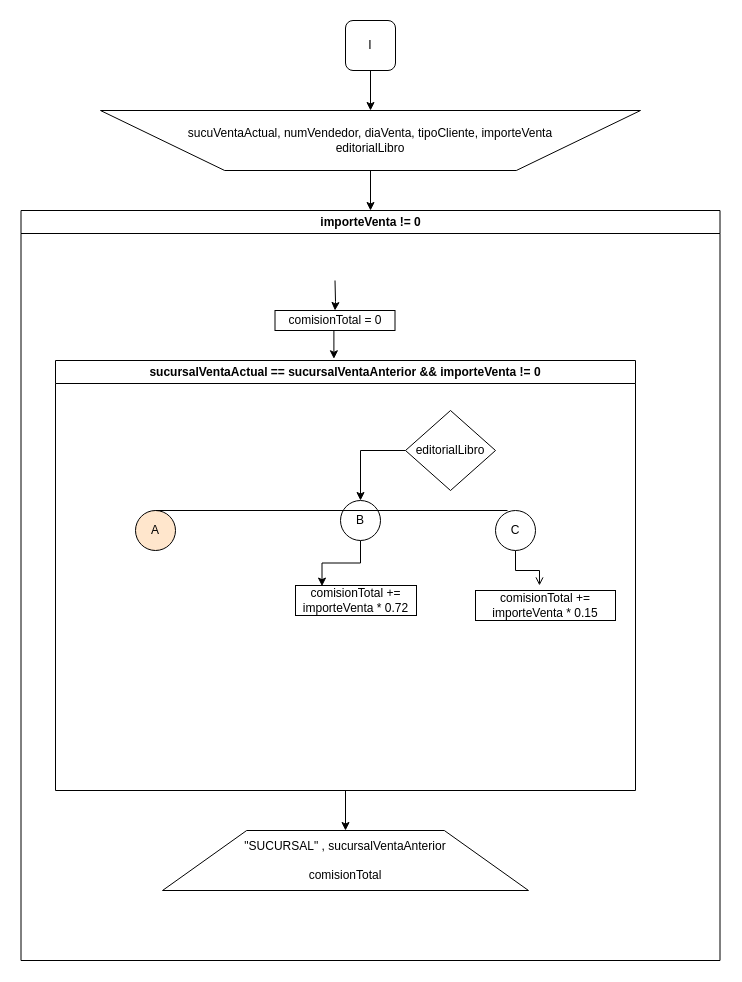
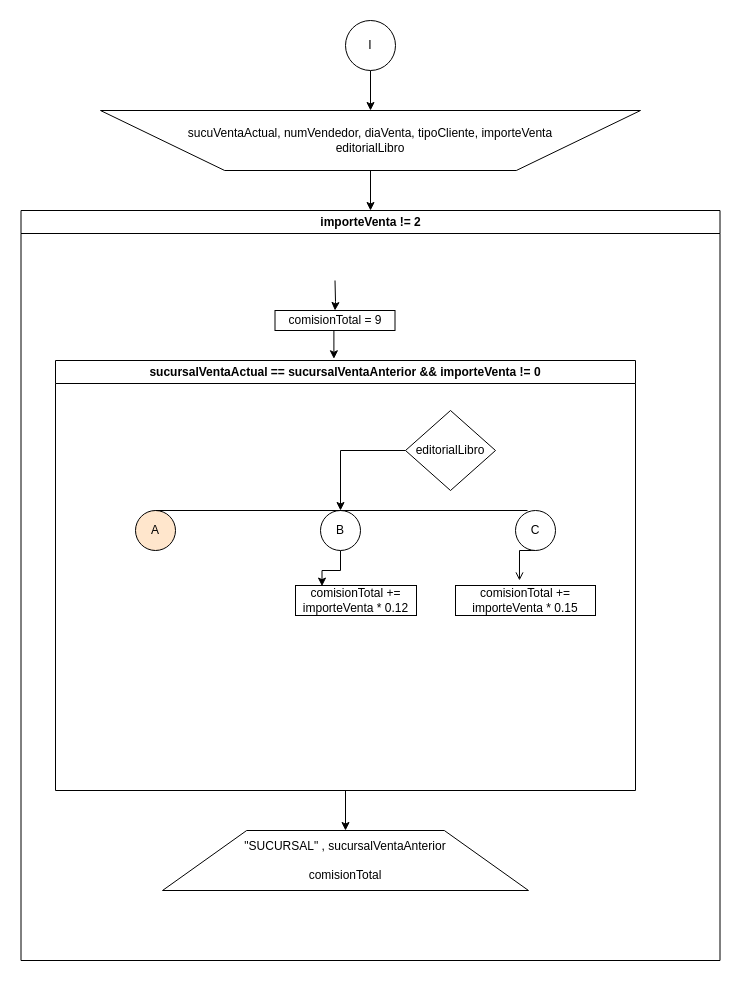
(371, 46) -> (371, 46)
(371, 223) -> (371, 223)
(336, 321) -> (336, 321)
(361, 521) -> (341, 531)
(516, 531) -> (536, 531)
(356, 601) -> (356, 601)
(546, 606) -> (526, 601)
